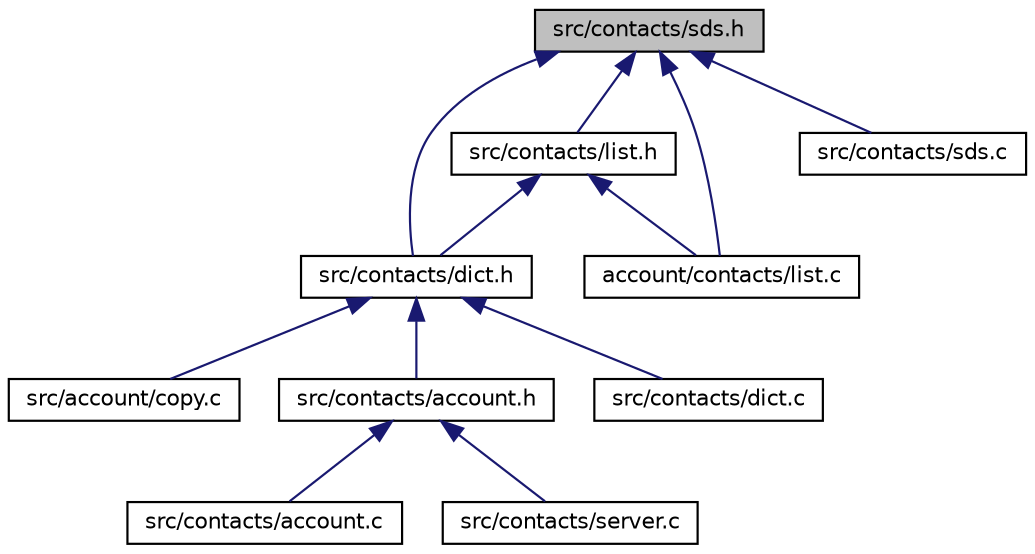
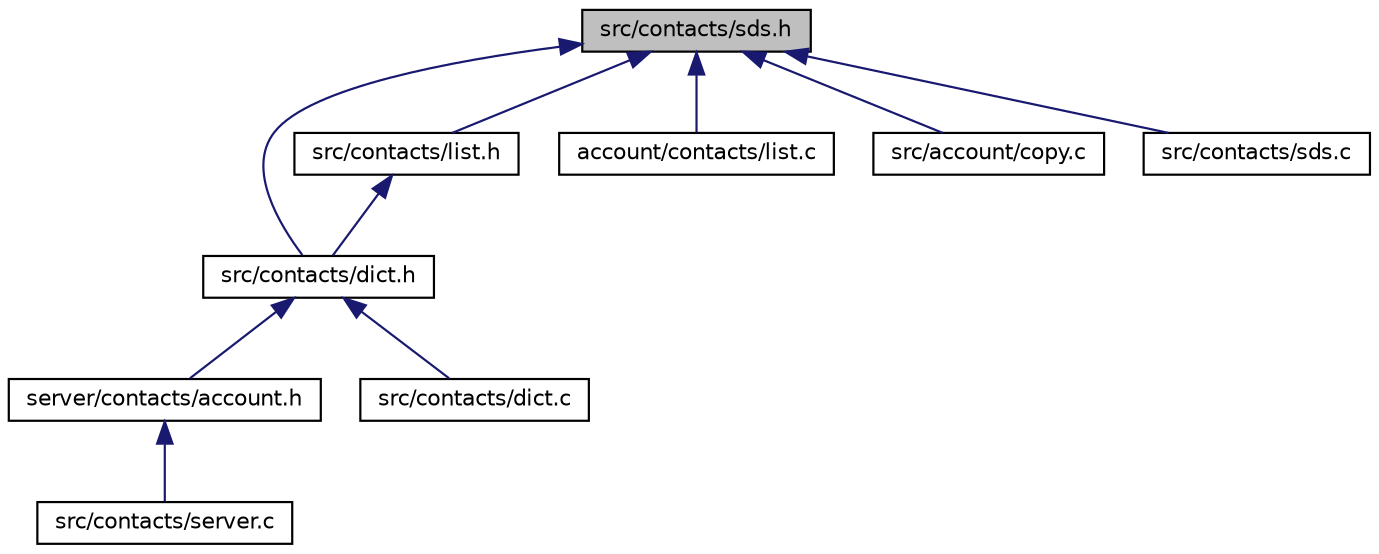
(652, 222) -> none
(260, 343) -> (853, 97)
(416, 400) -> (165, 400)
(265, 523) -> none
